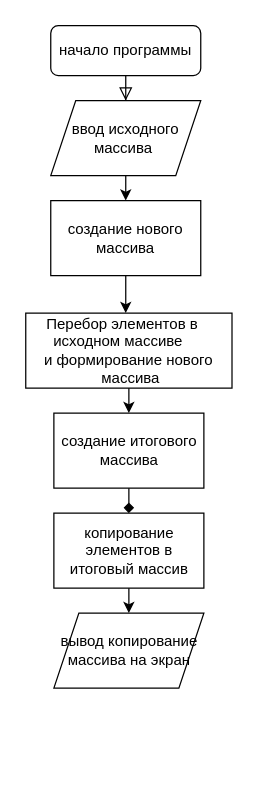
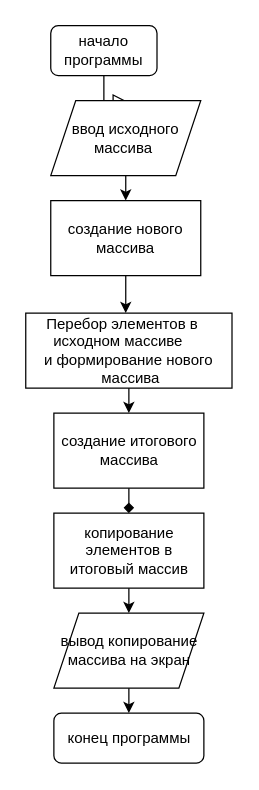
(126, 51) -> (104, 51)
none -> (129, 696)
none -> (129, 738)
